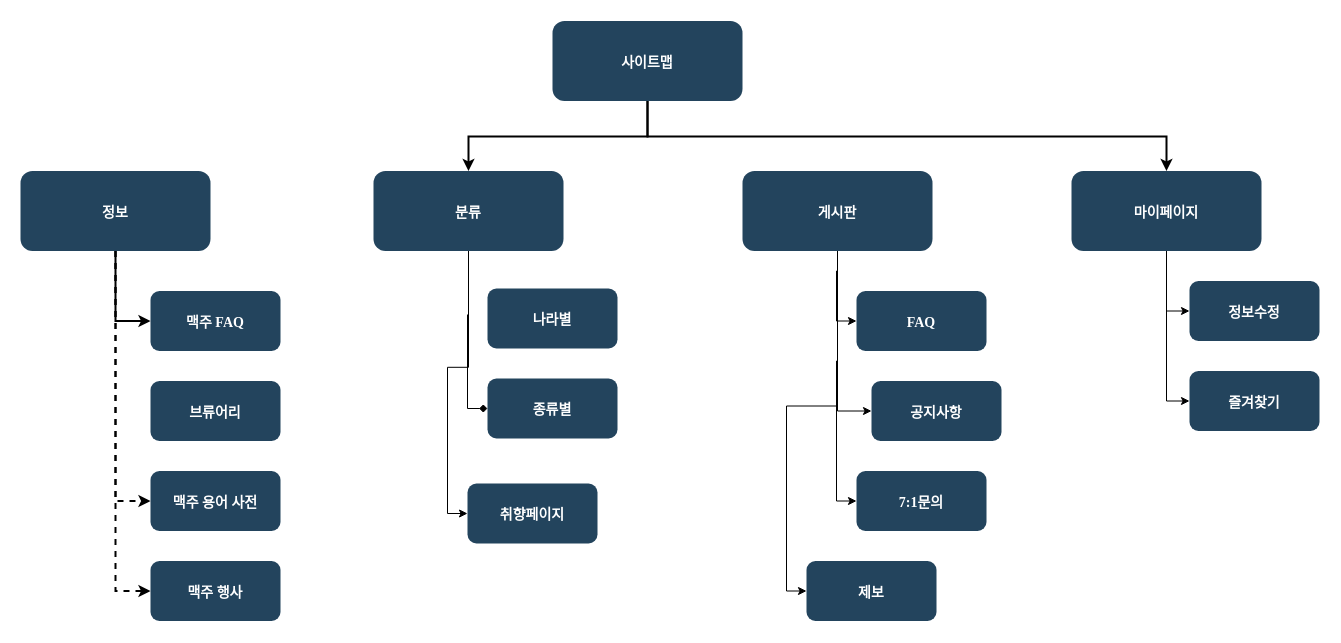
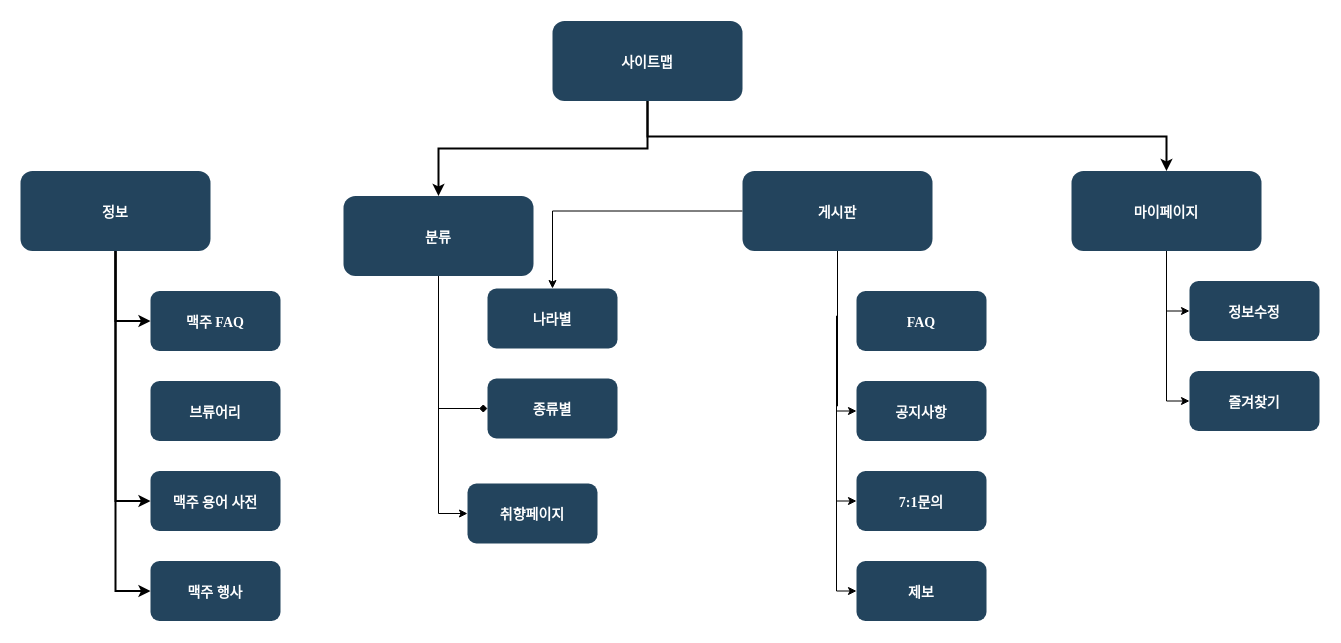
(469, 211) -> (439, 236)
(844, 321) -> (613, 211)
(937, 411) -> (922, 411)
(129, 501) -> (129, 501)
(116, 557) -> (116, 557)
(872, 591) -> (922, 591)
